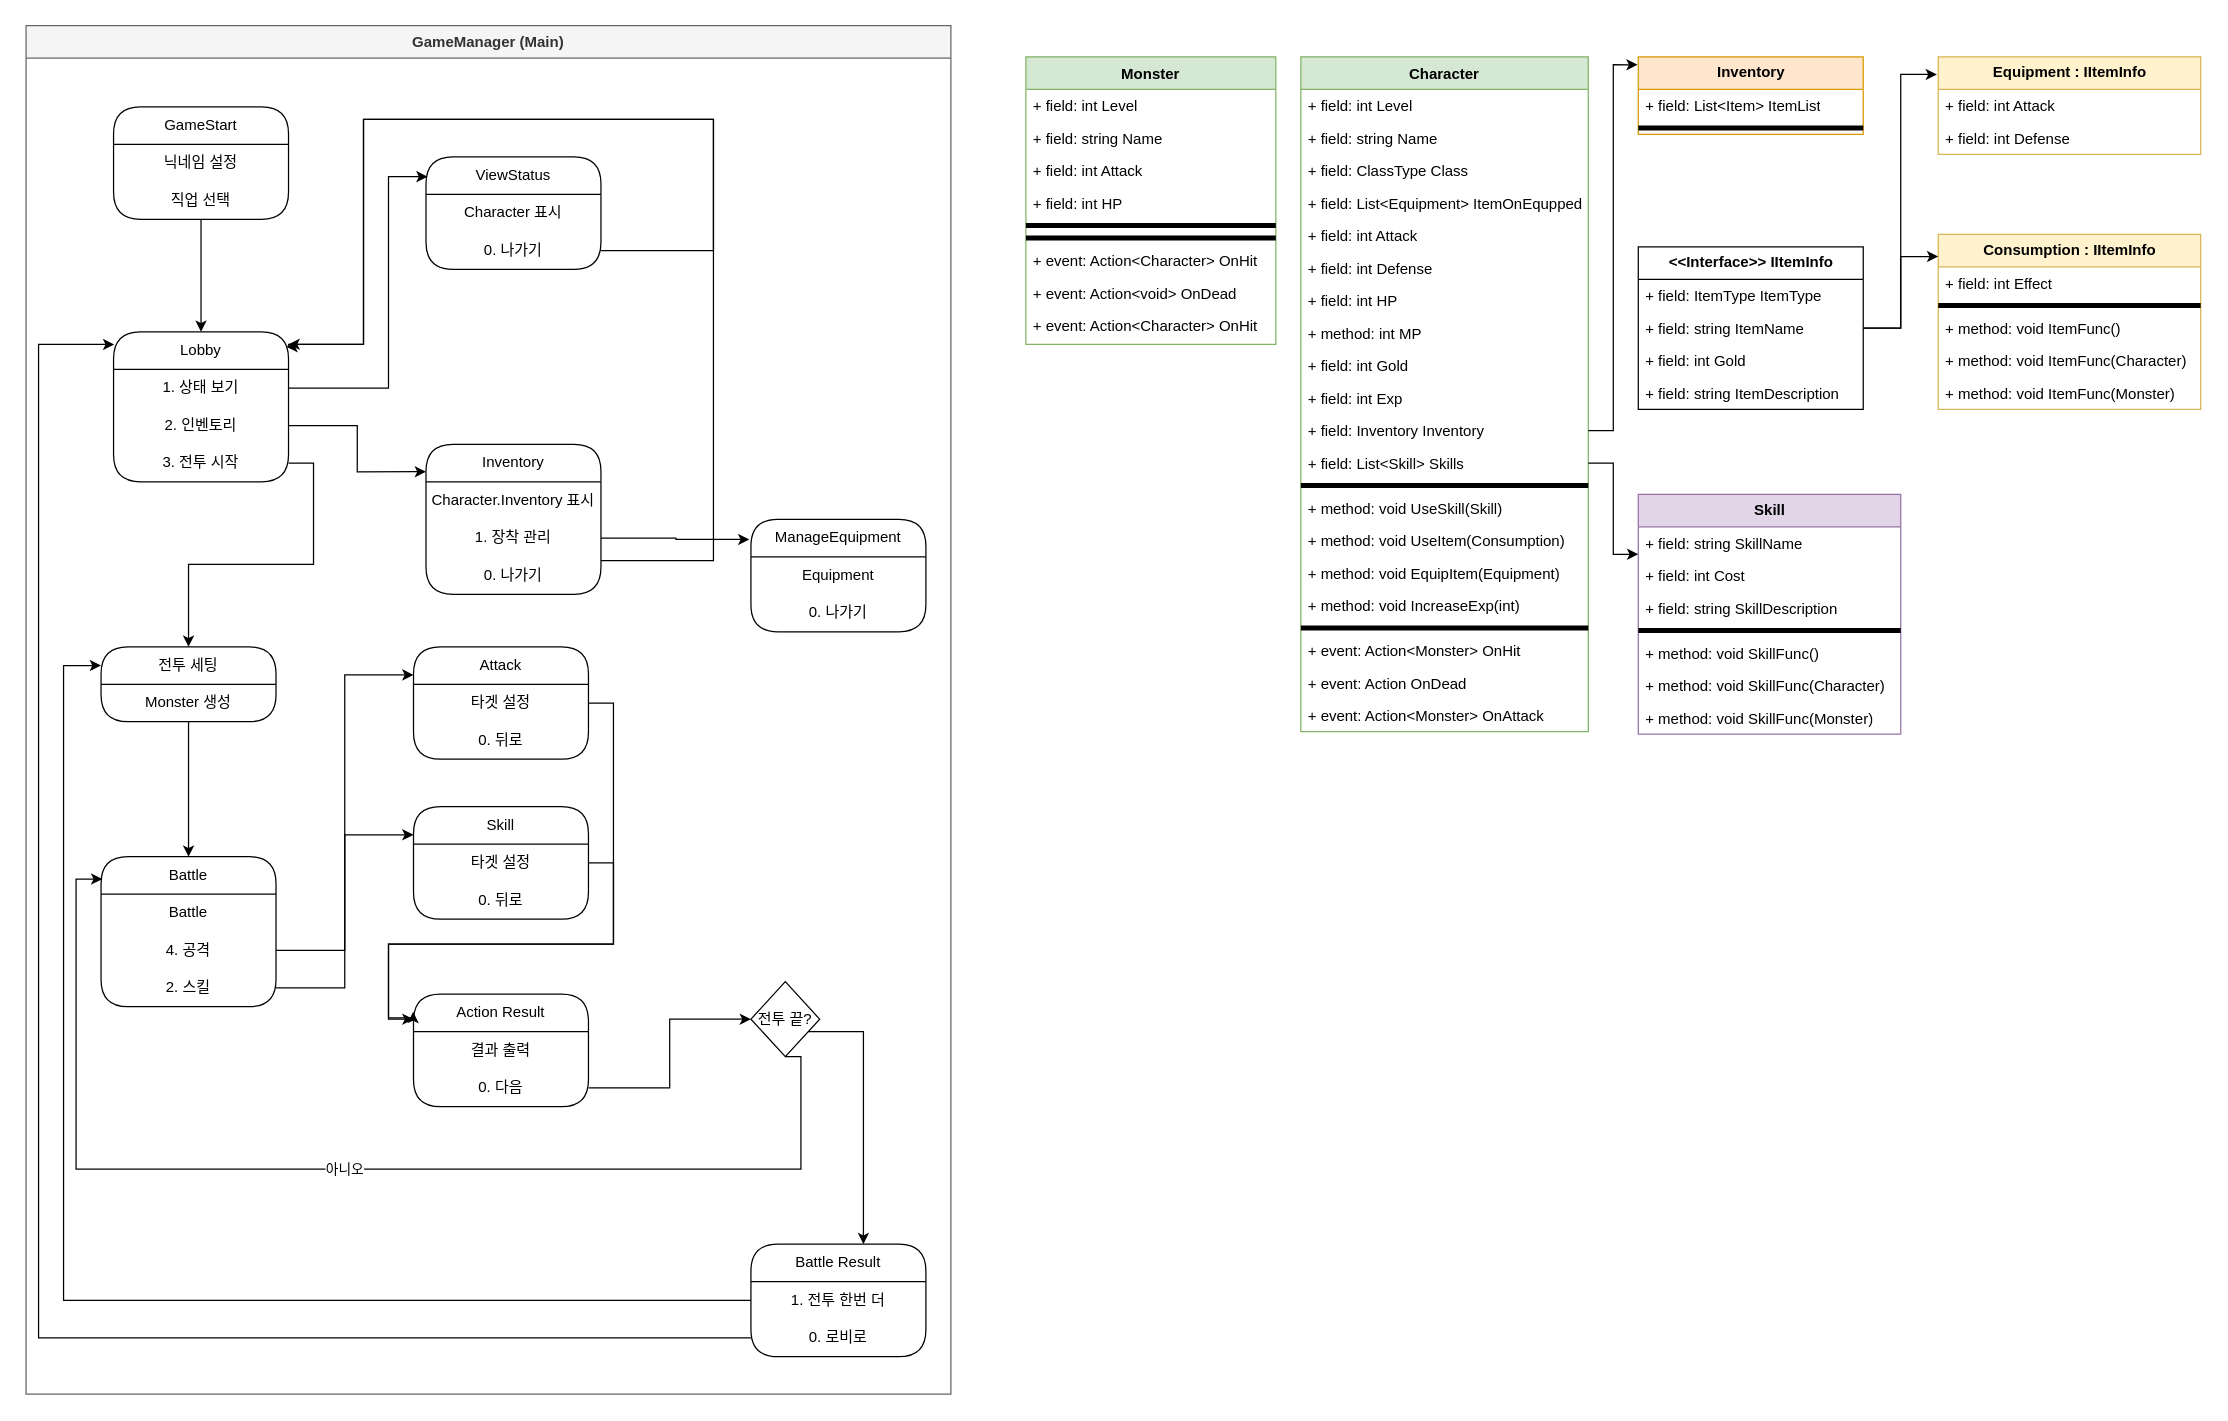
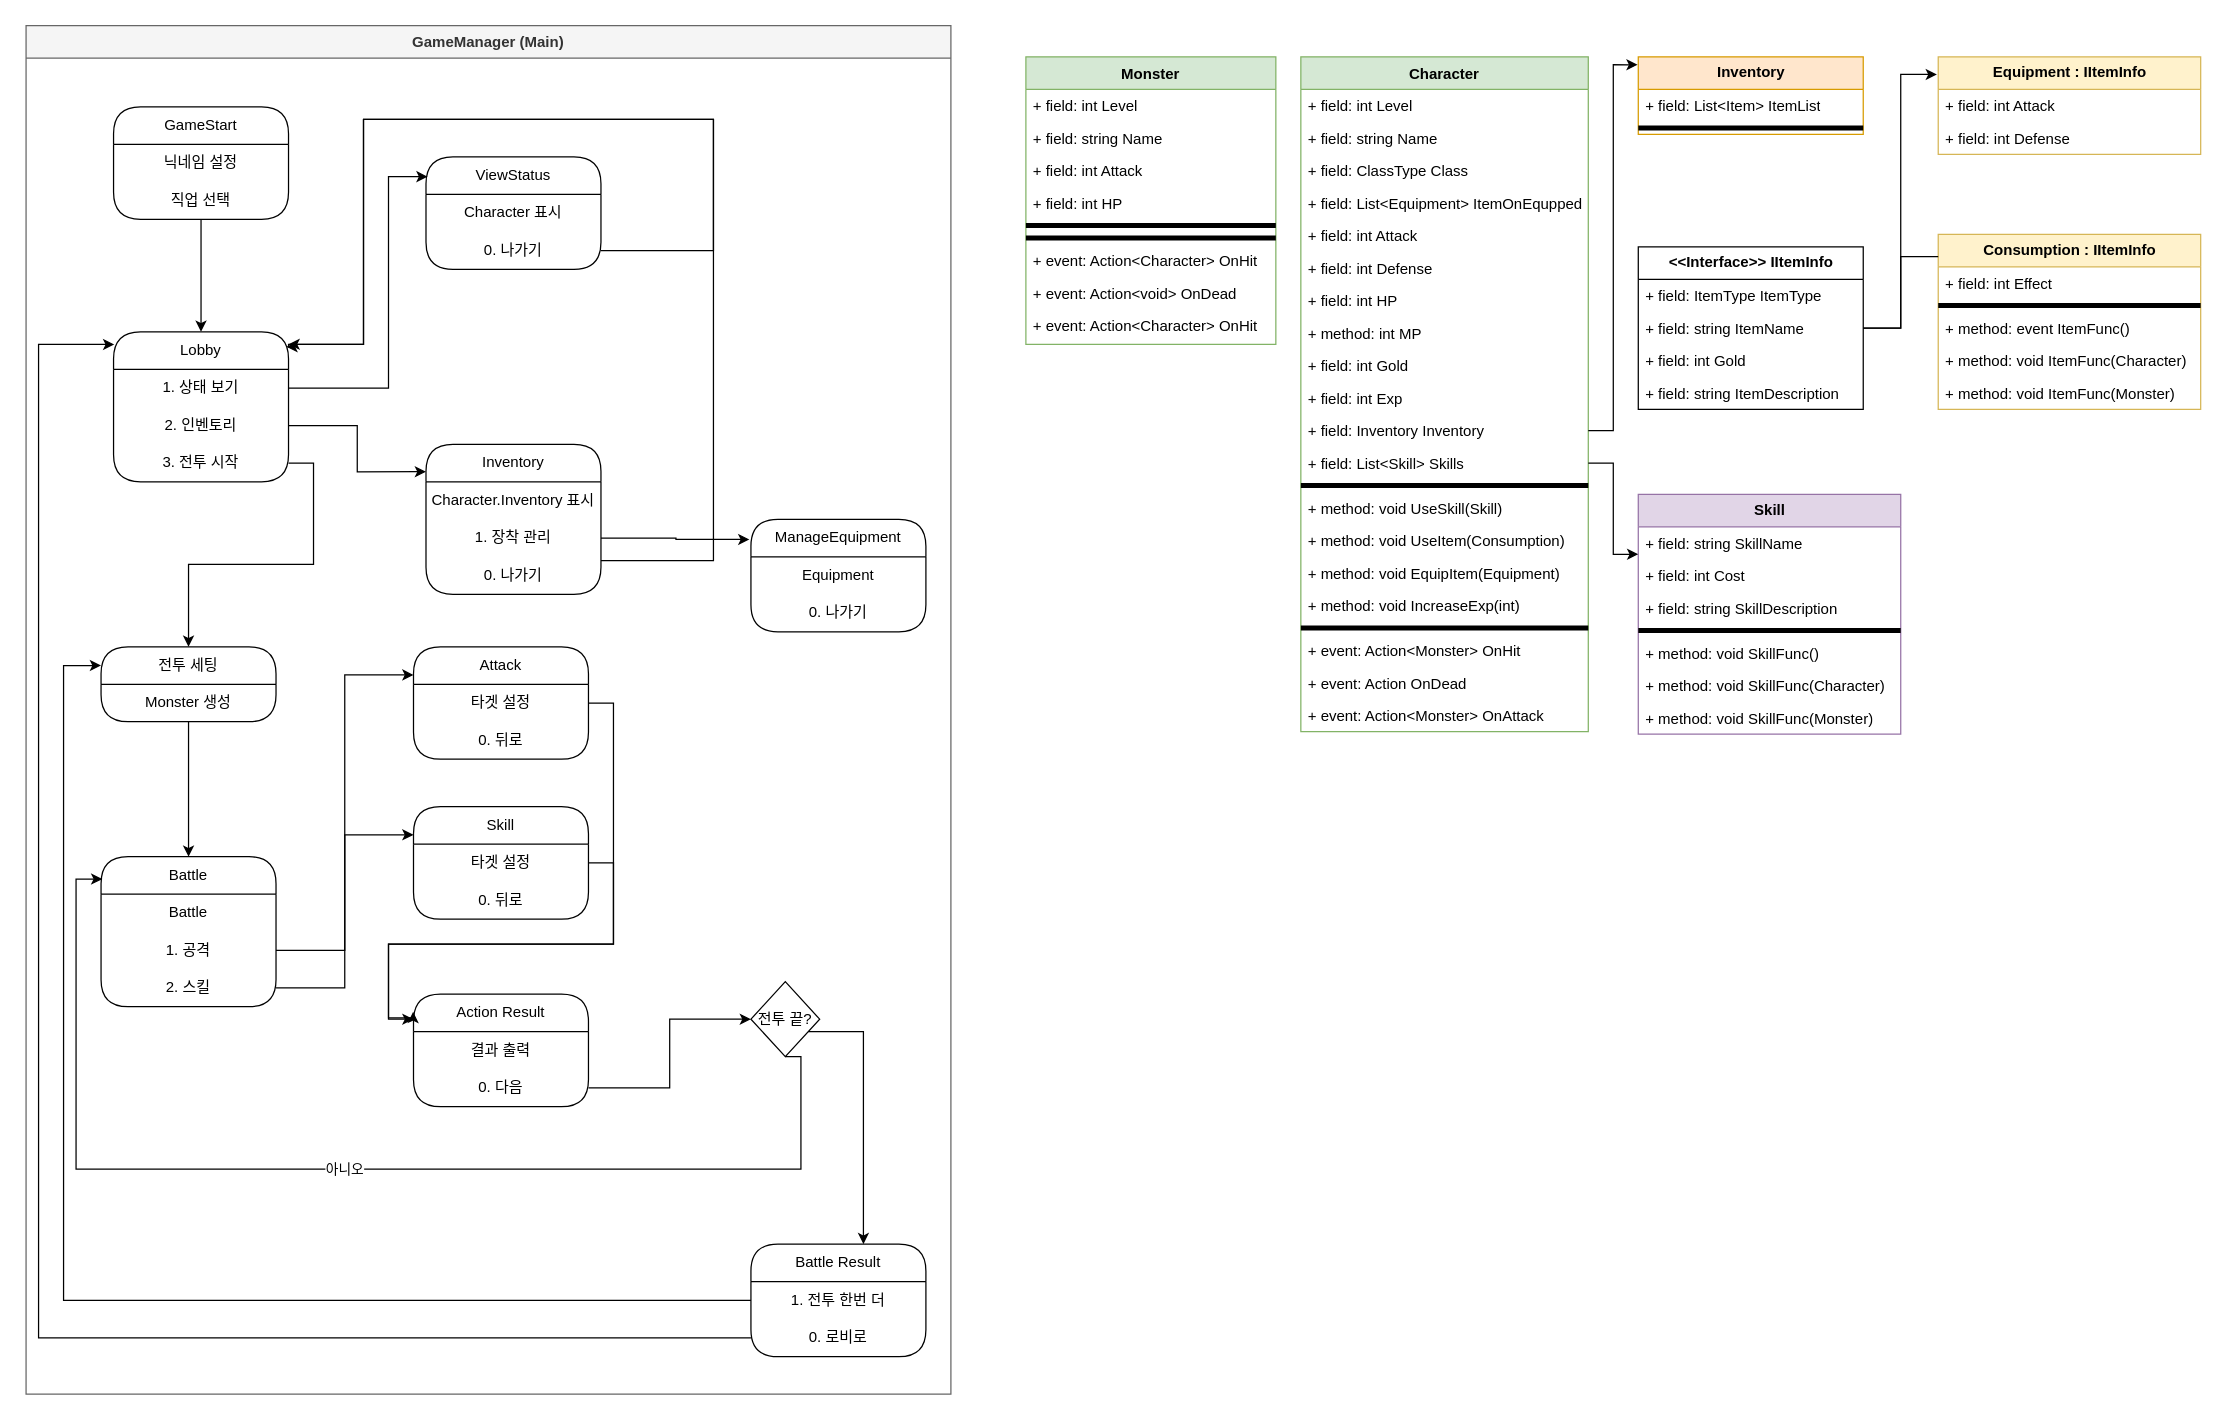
(1928, 257) -> (1931, 257)
(2041, 330) -> (2047, 330)
(188, 951) -> (188, 951)
